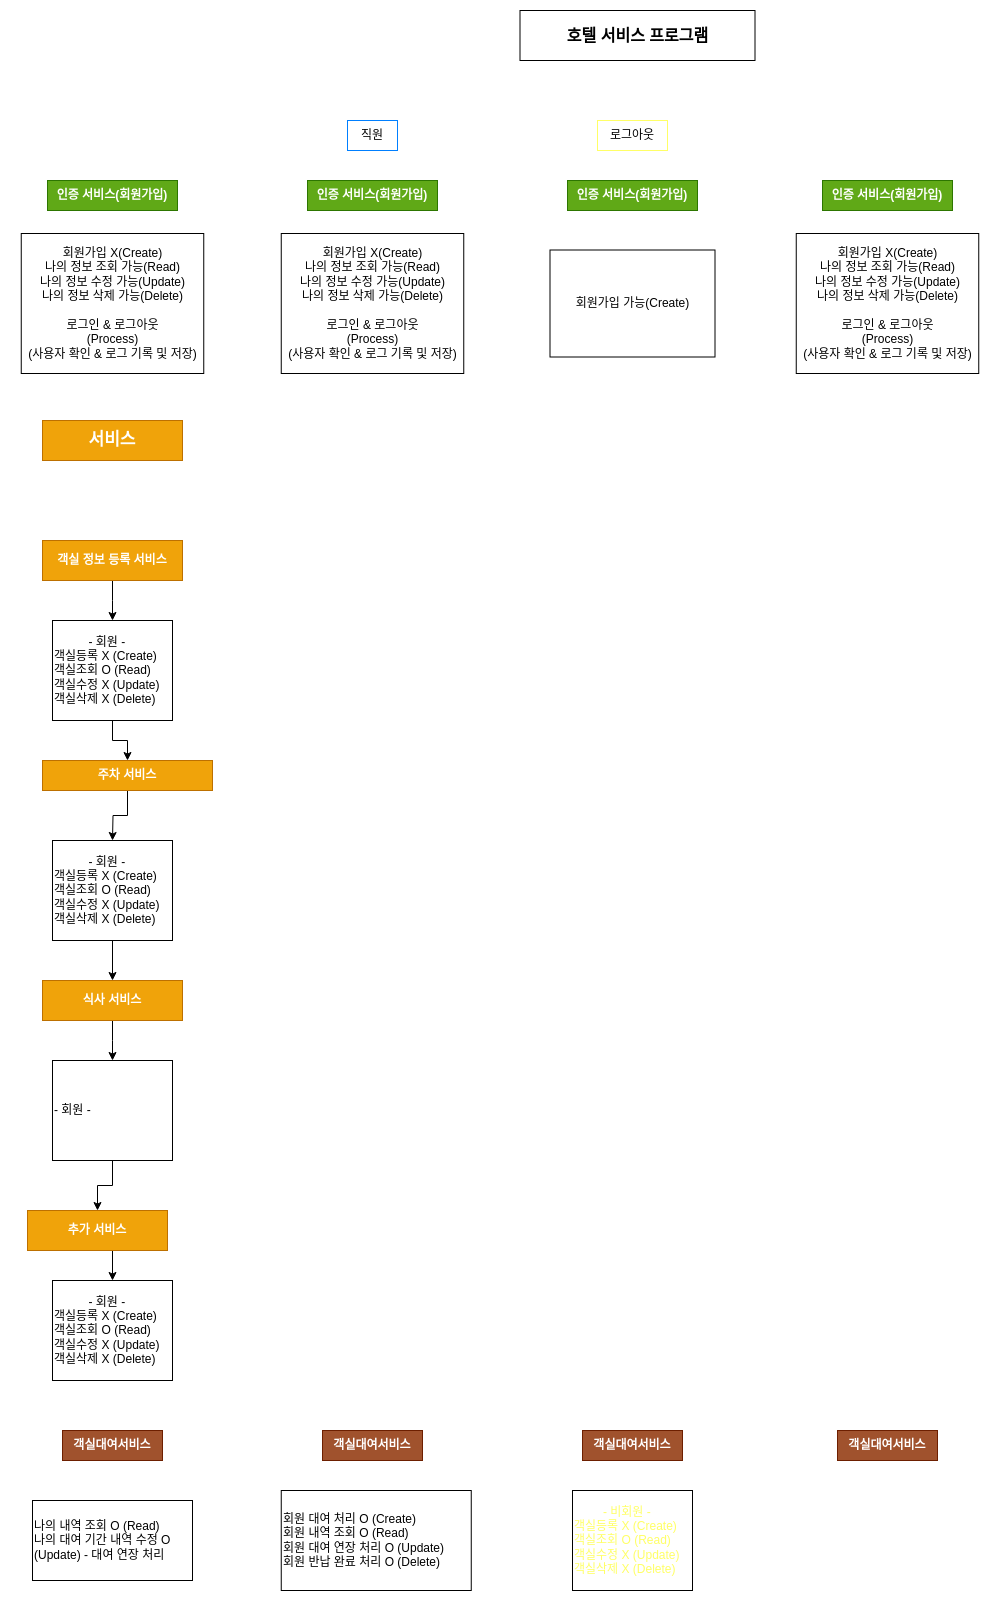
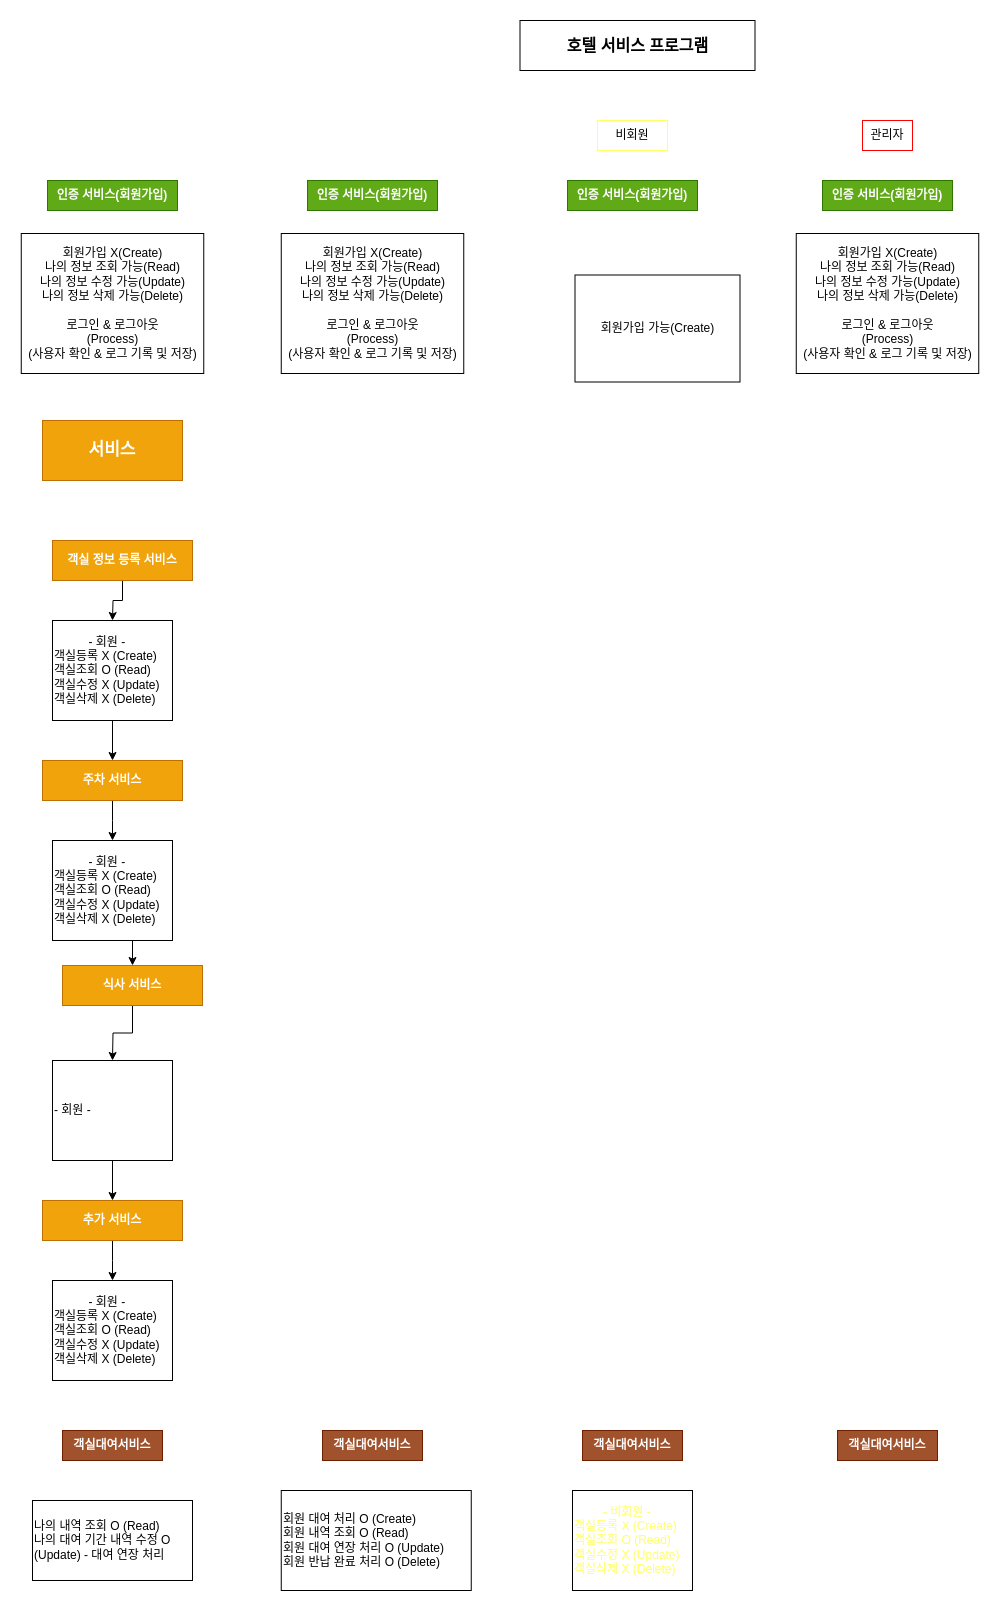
(638, 36) -> (638, 46)
(373, 136) -> none
(633, 136) -> (633, 136)
none -> (888, 136)
(633, 304) -> (658, 329)
(113, 441) -> (113, 451)
(113, 561) -> (123, 561)
(128, 776) -> (113, 781)
(113, 1001) -> (133, 986)
(98, 1231) -> (113, 1221)
